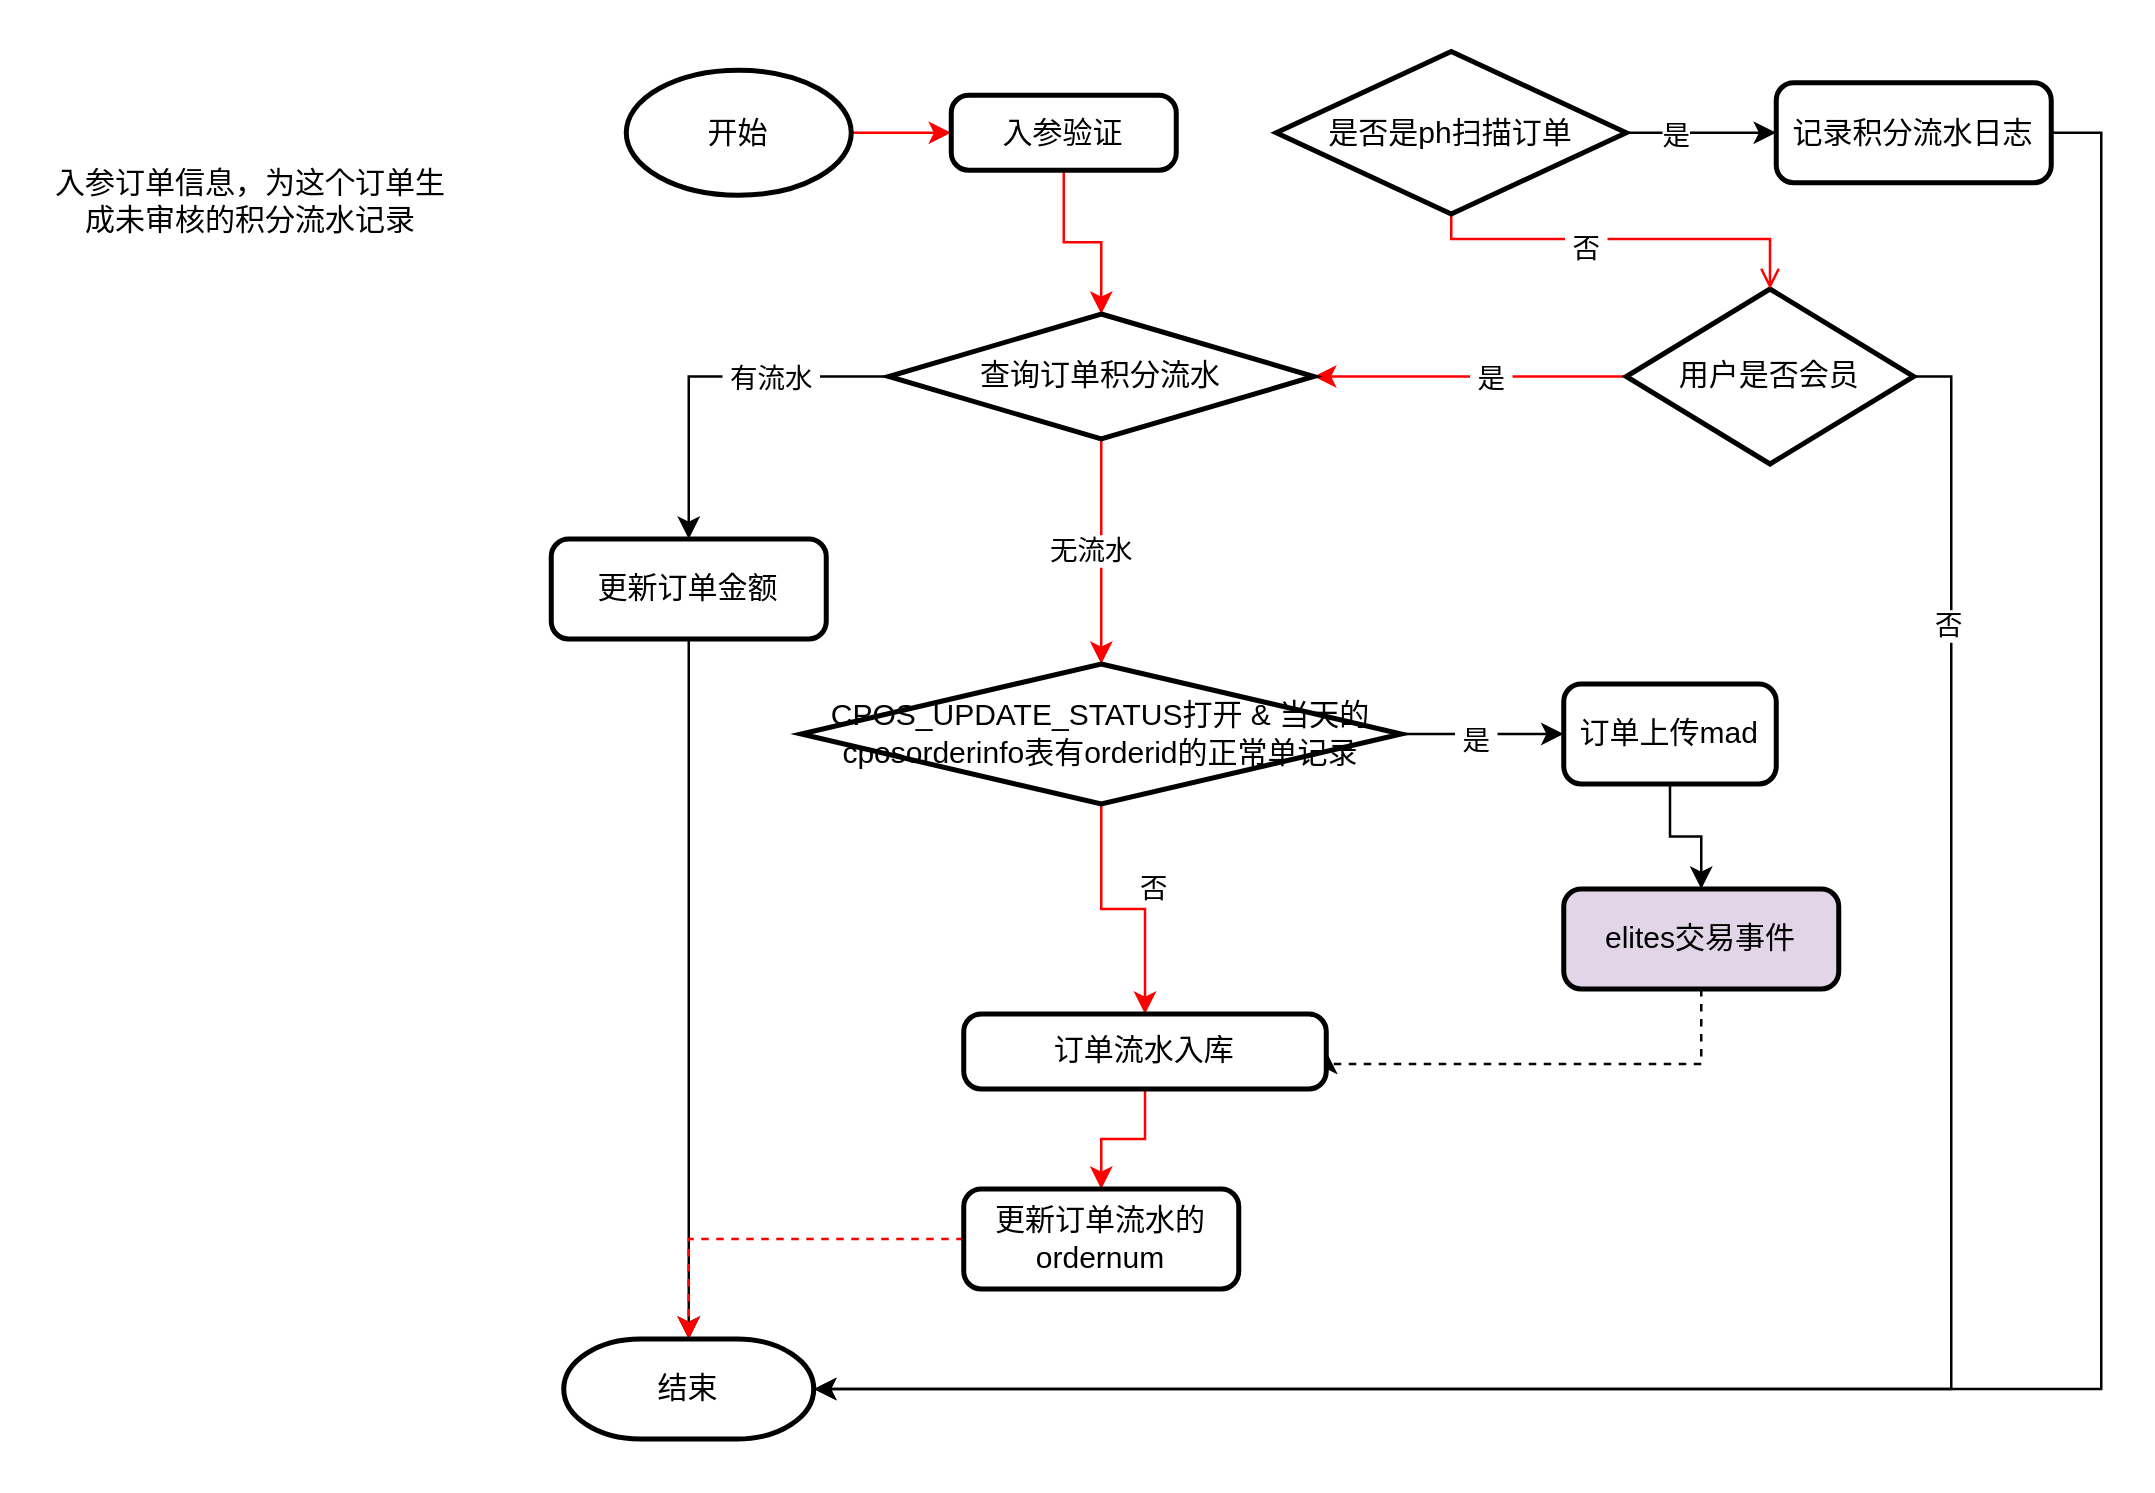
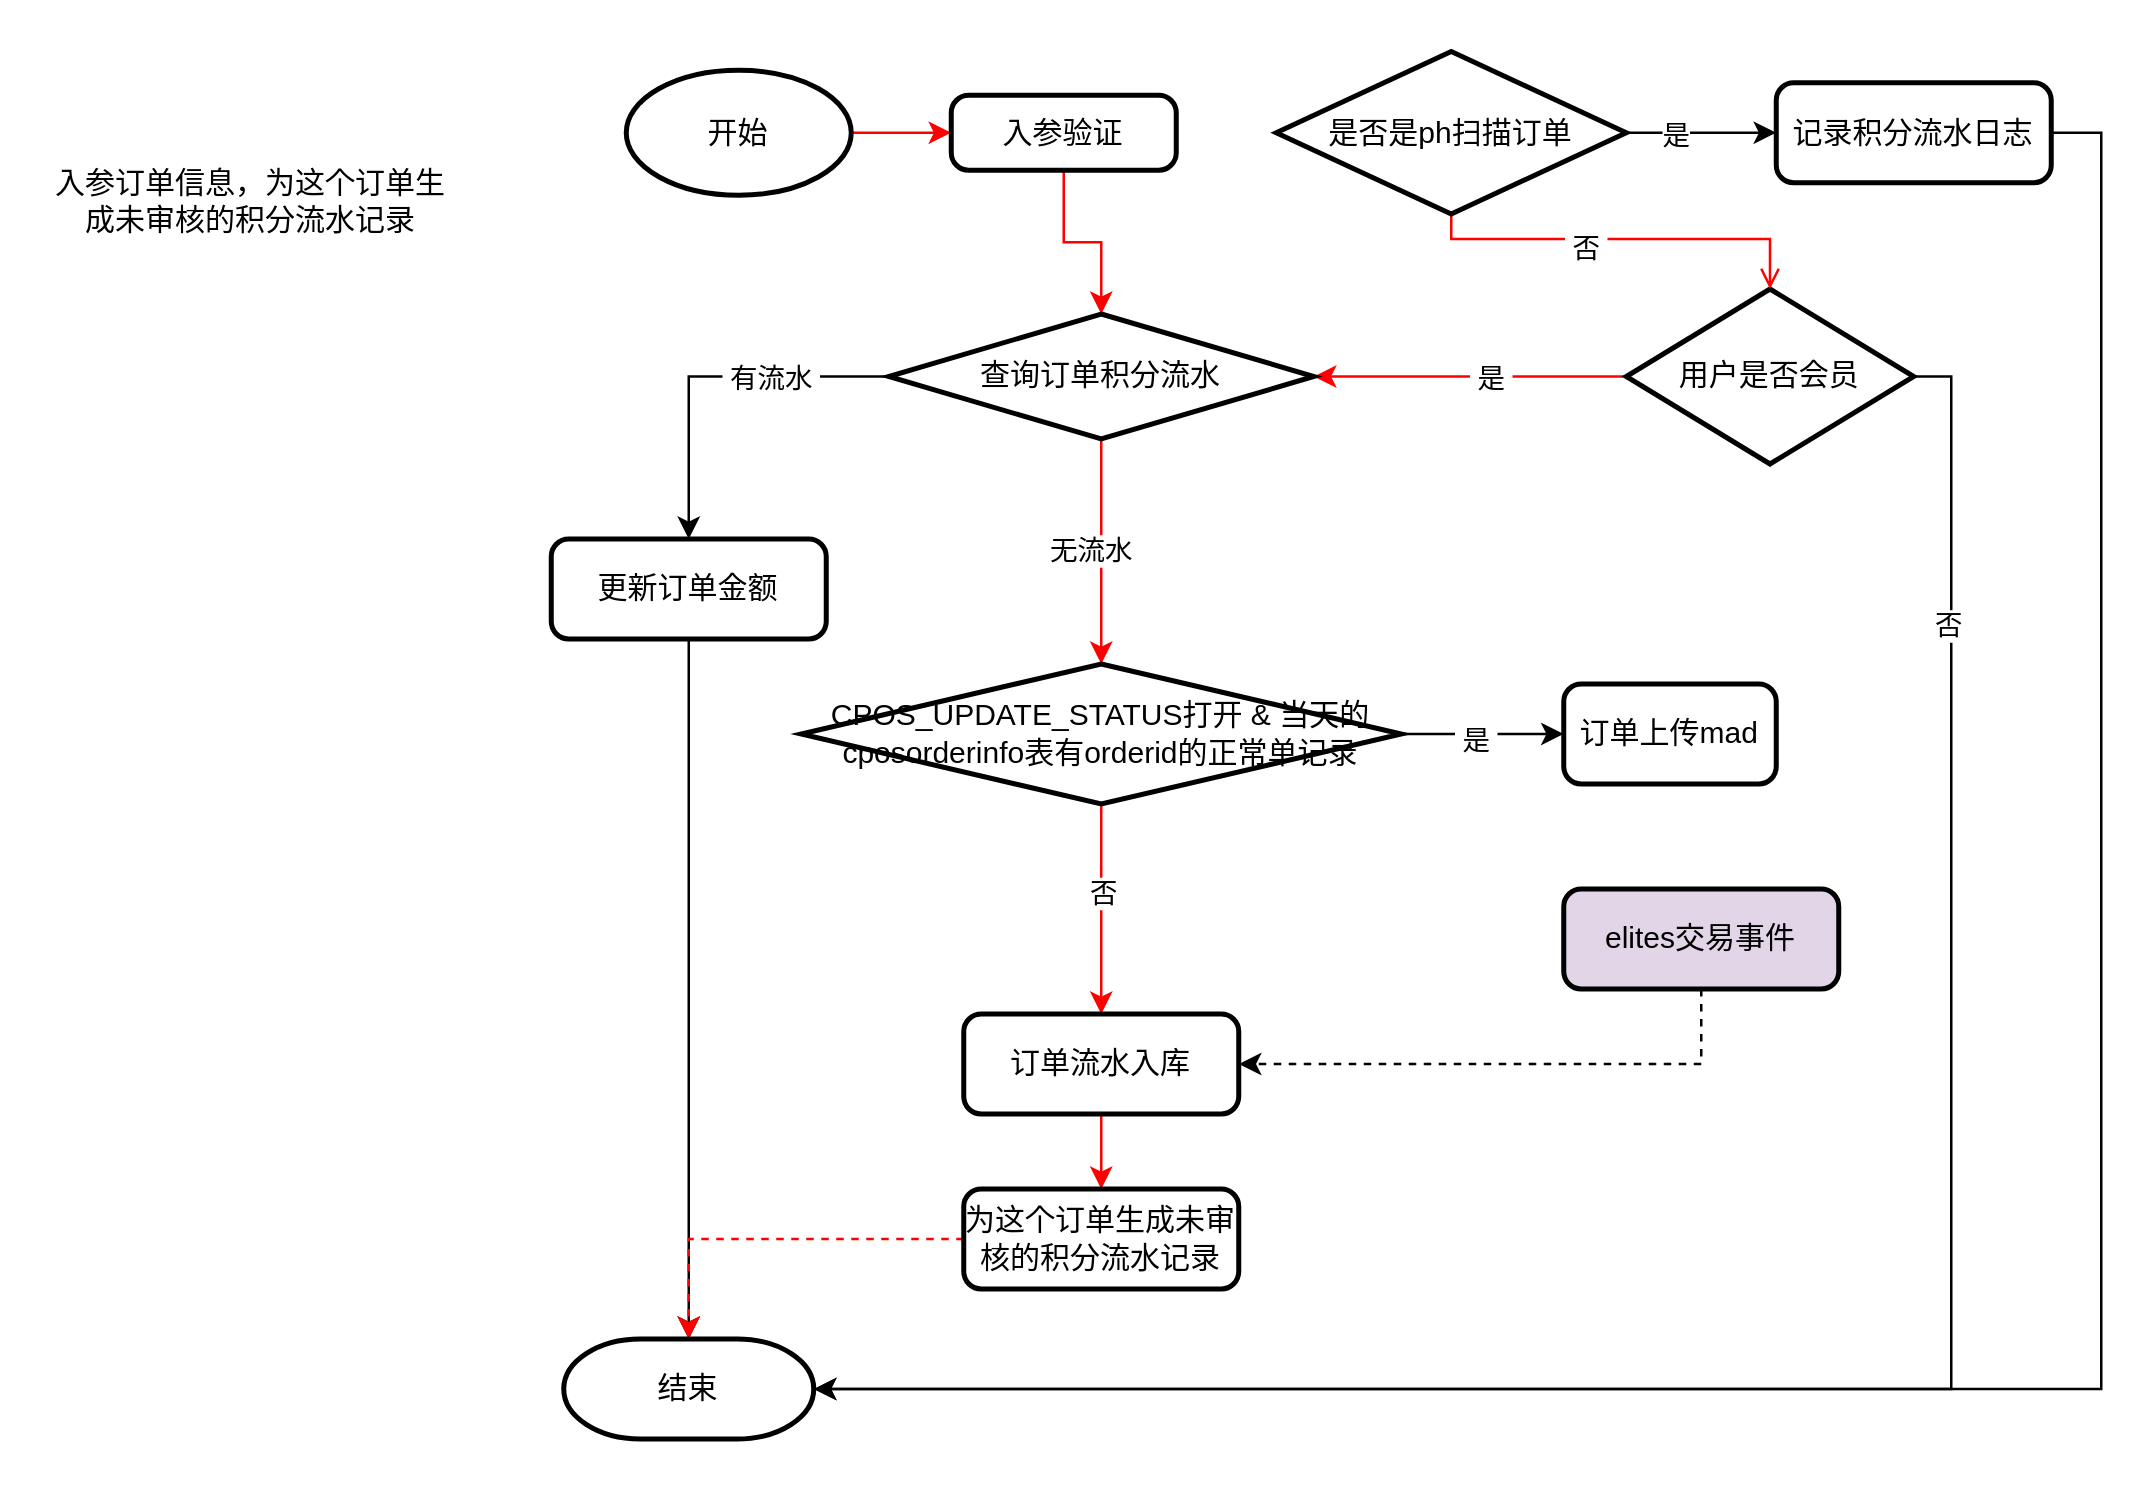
(1678, 836) -> none
(1145, 1051) -> (1101, 1064)
(1101, 1239) -> (1101, 1239)
